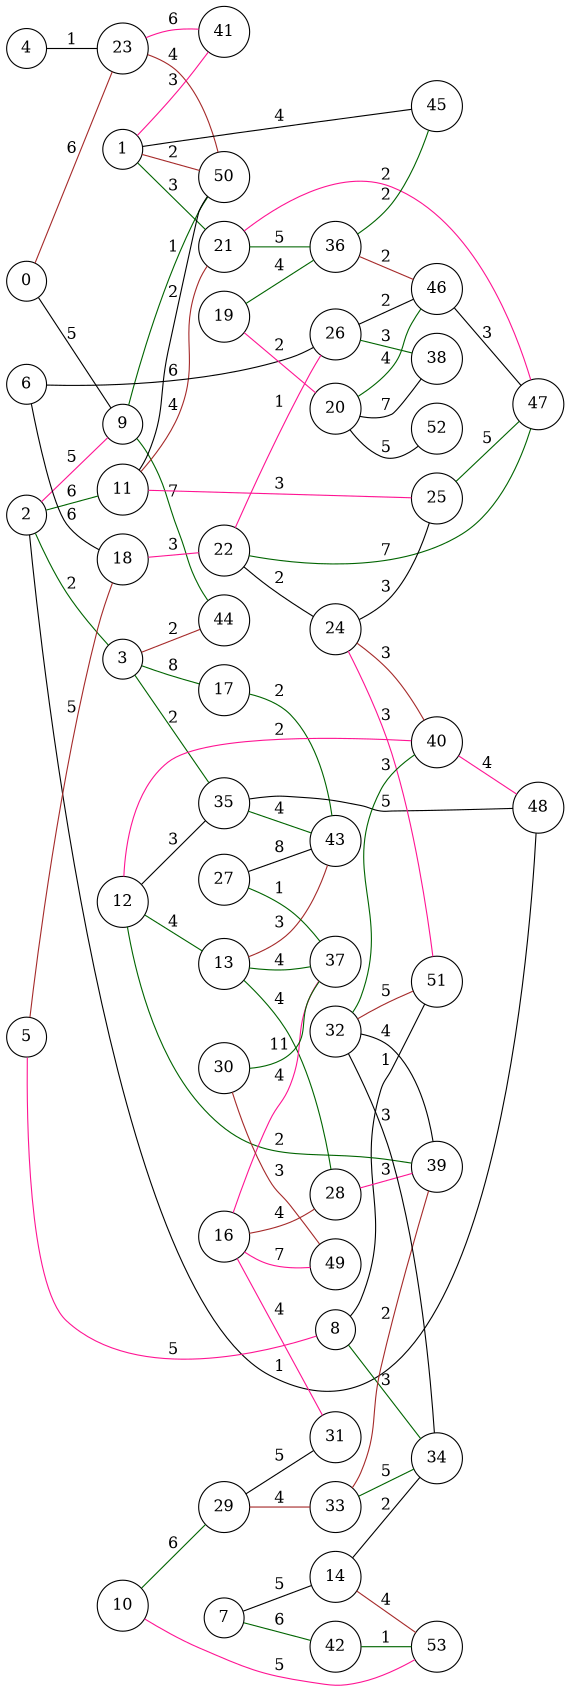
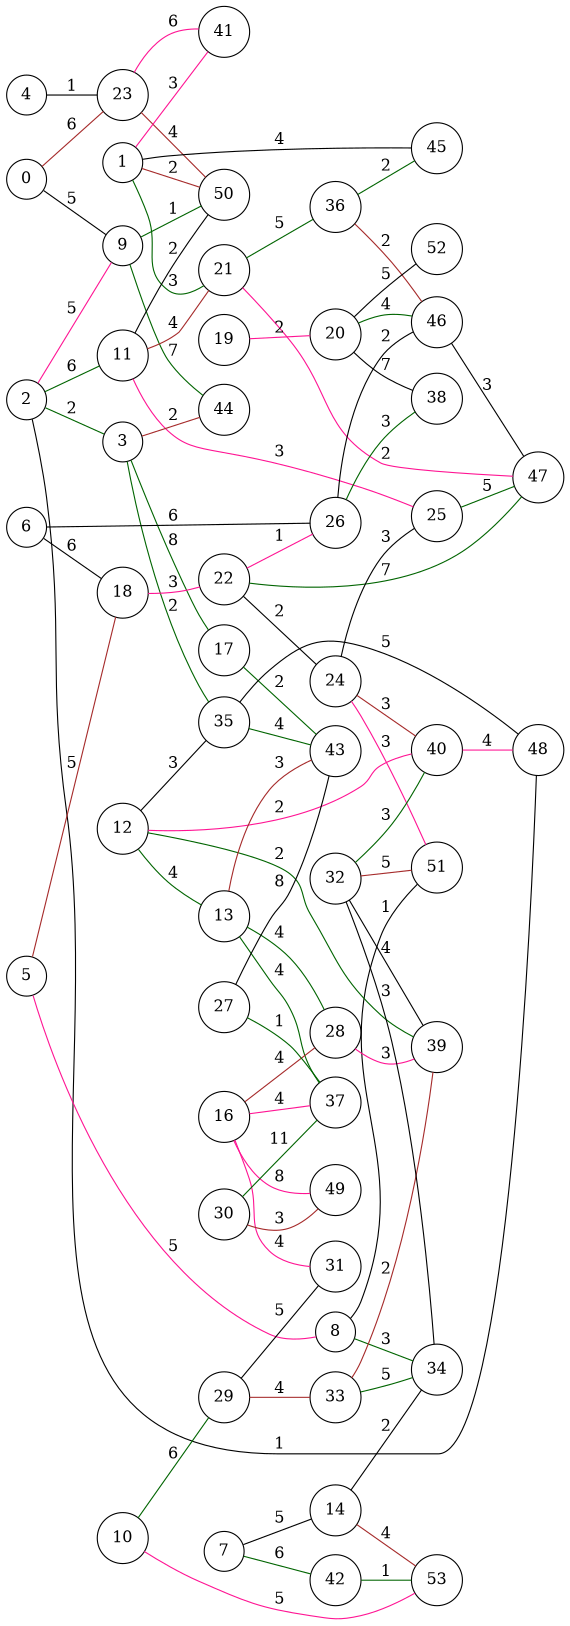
(280, 282) -> none
(280, 1256) -> (280, 1177)
